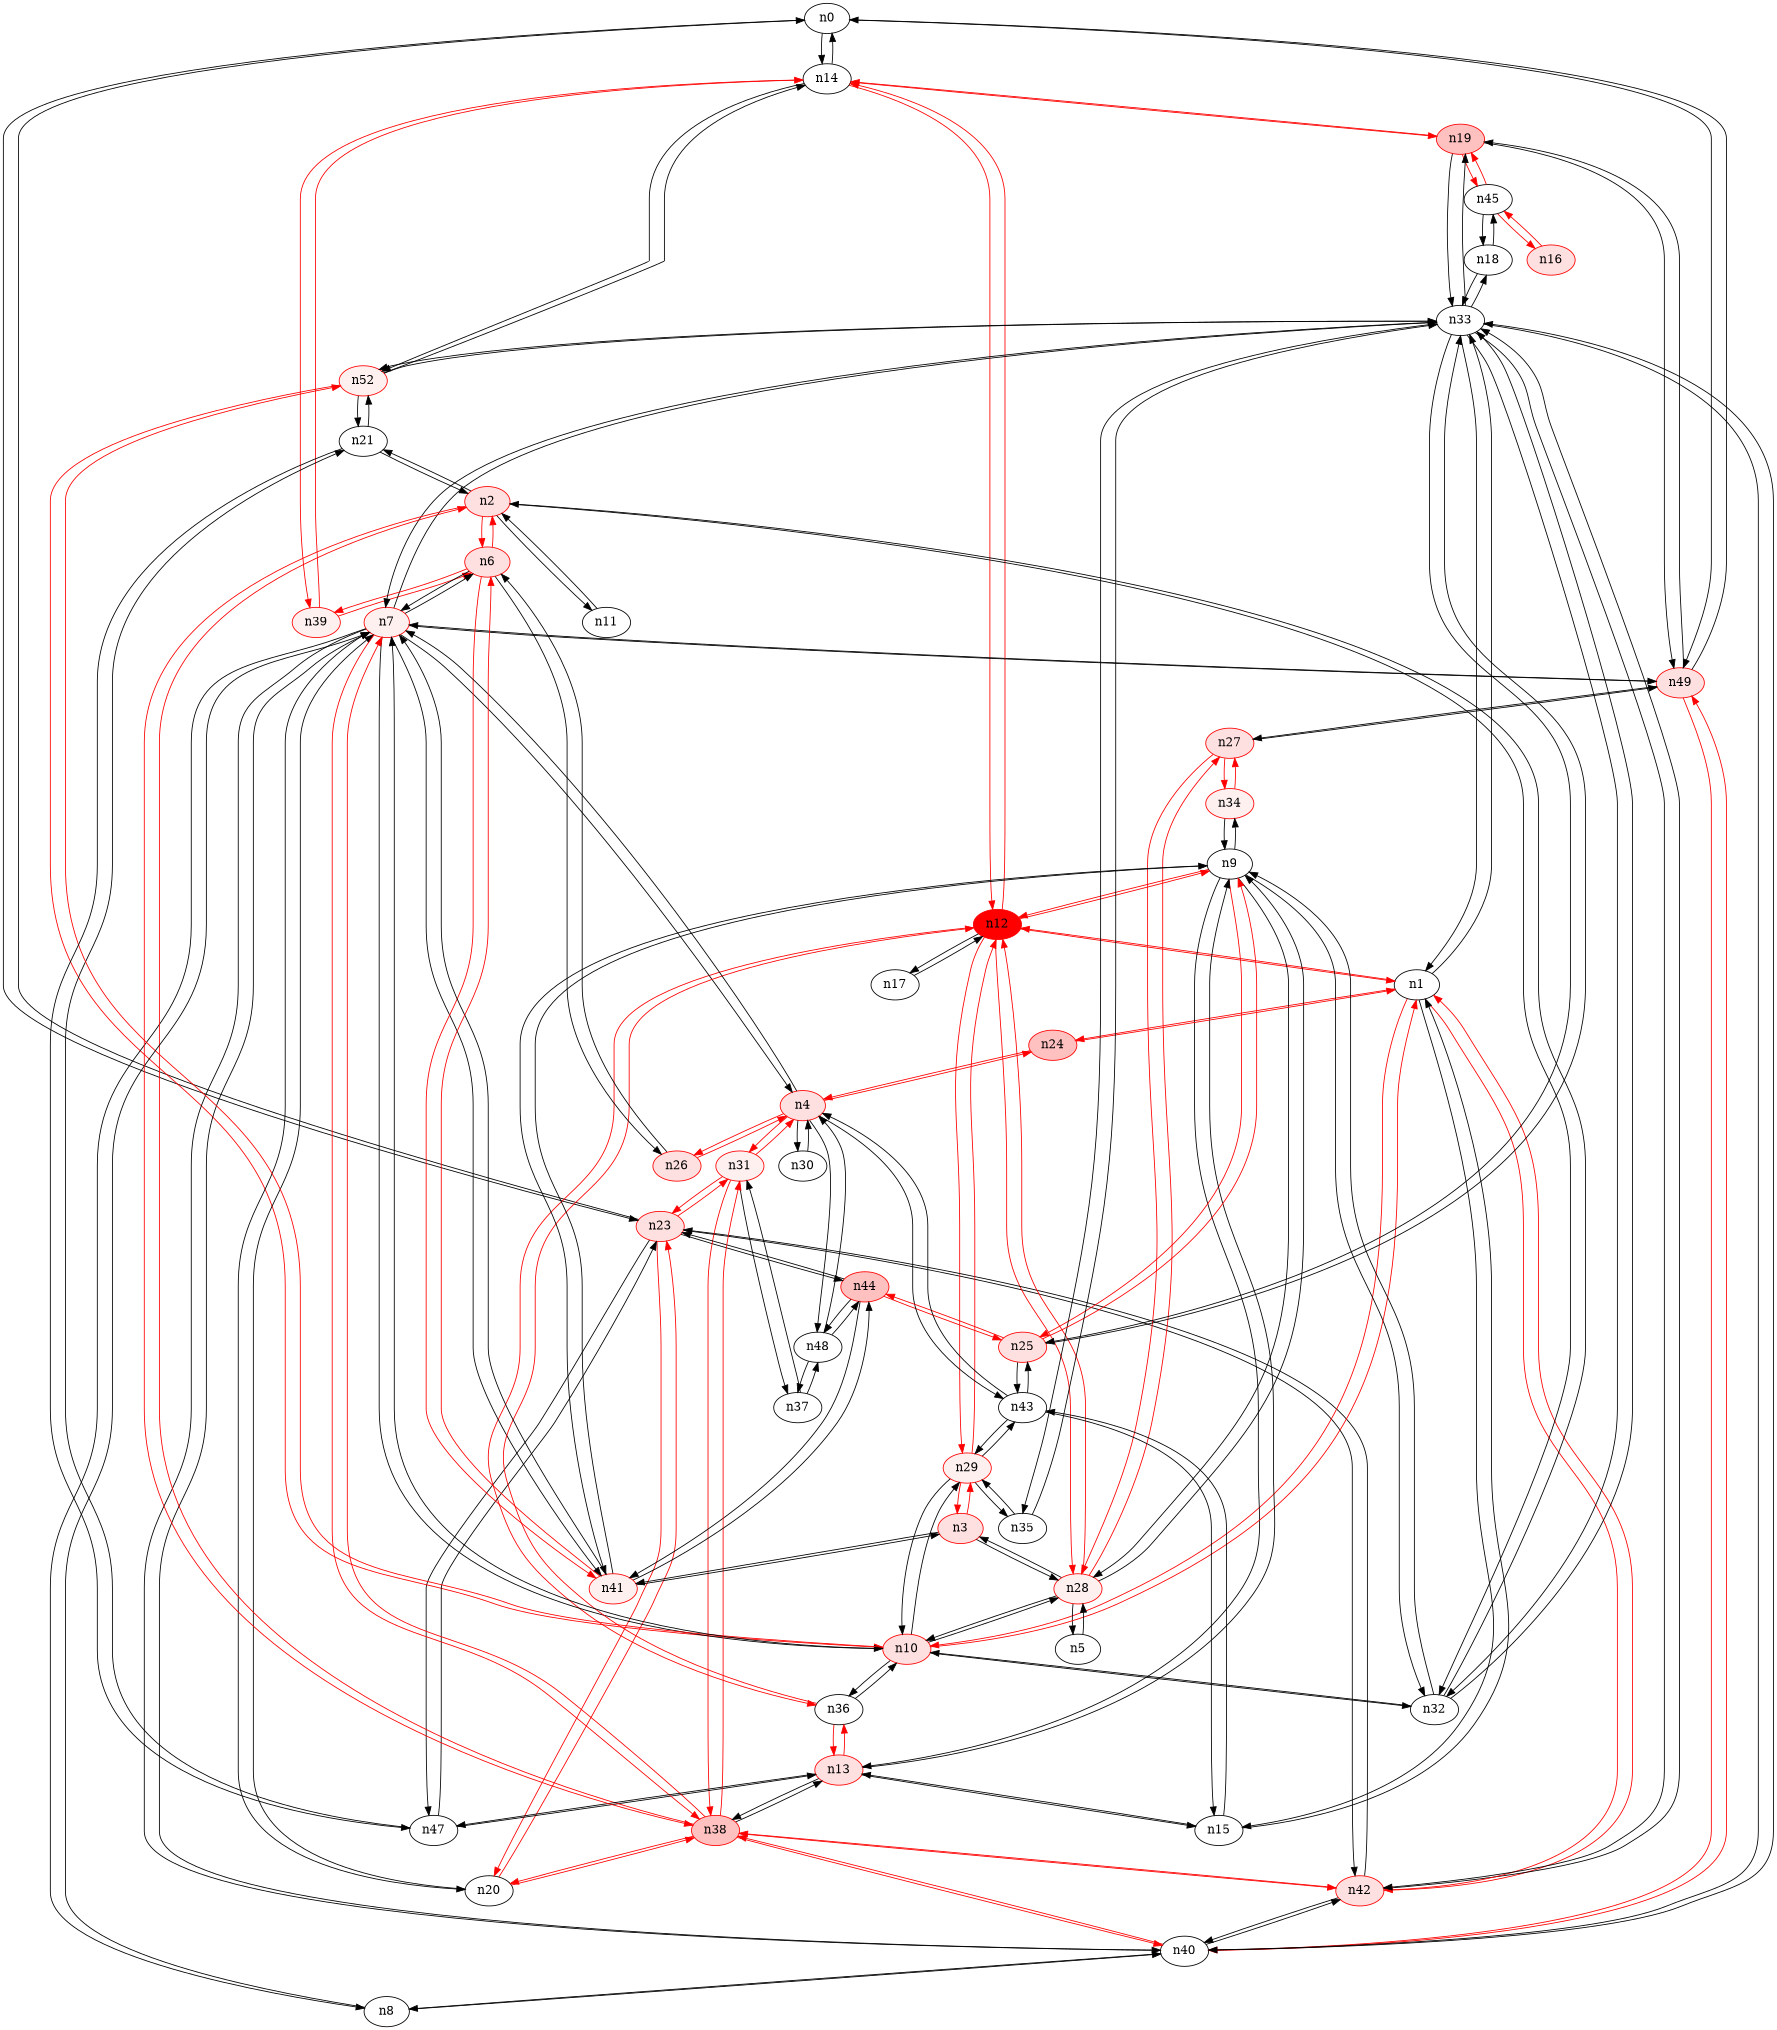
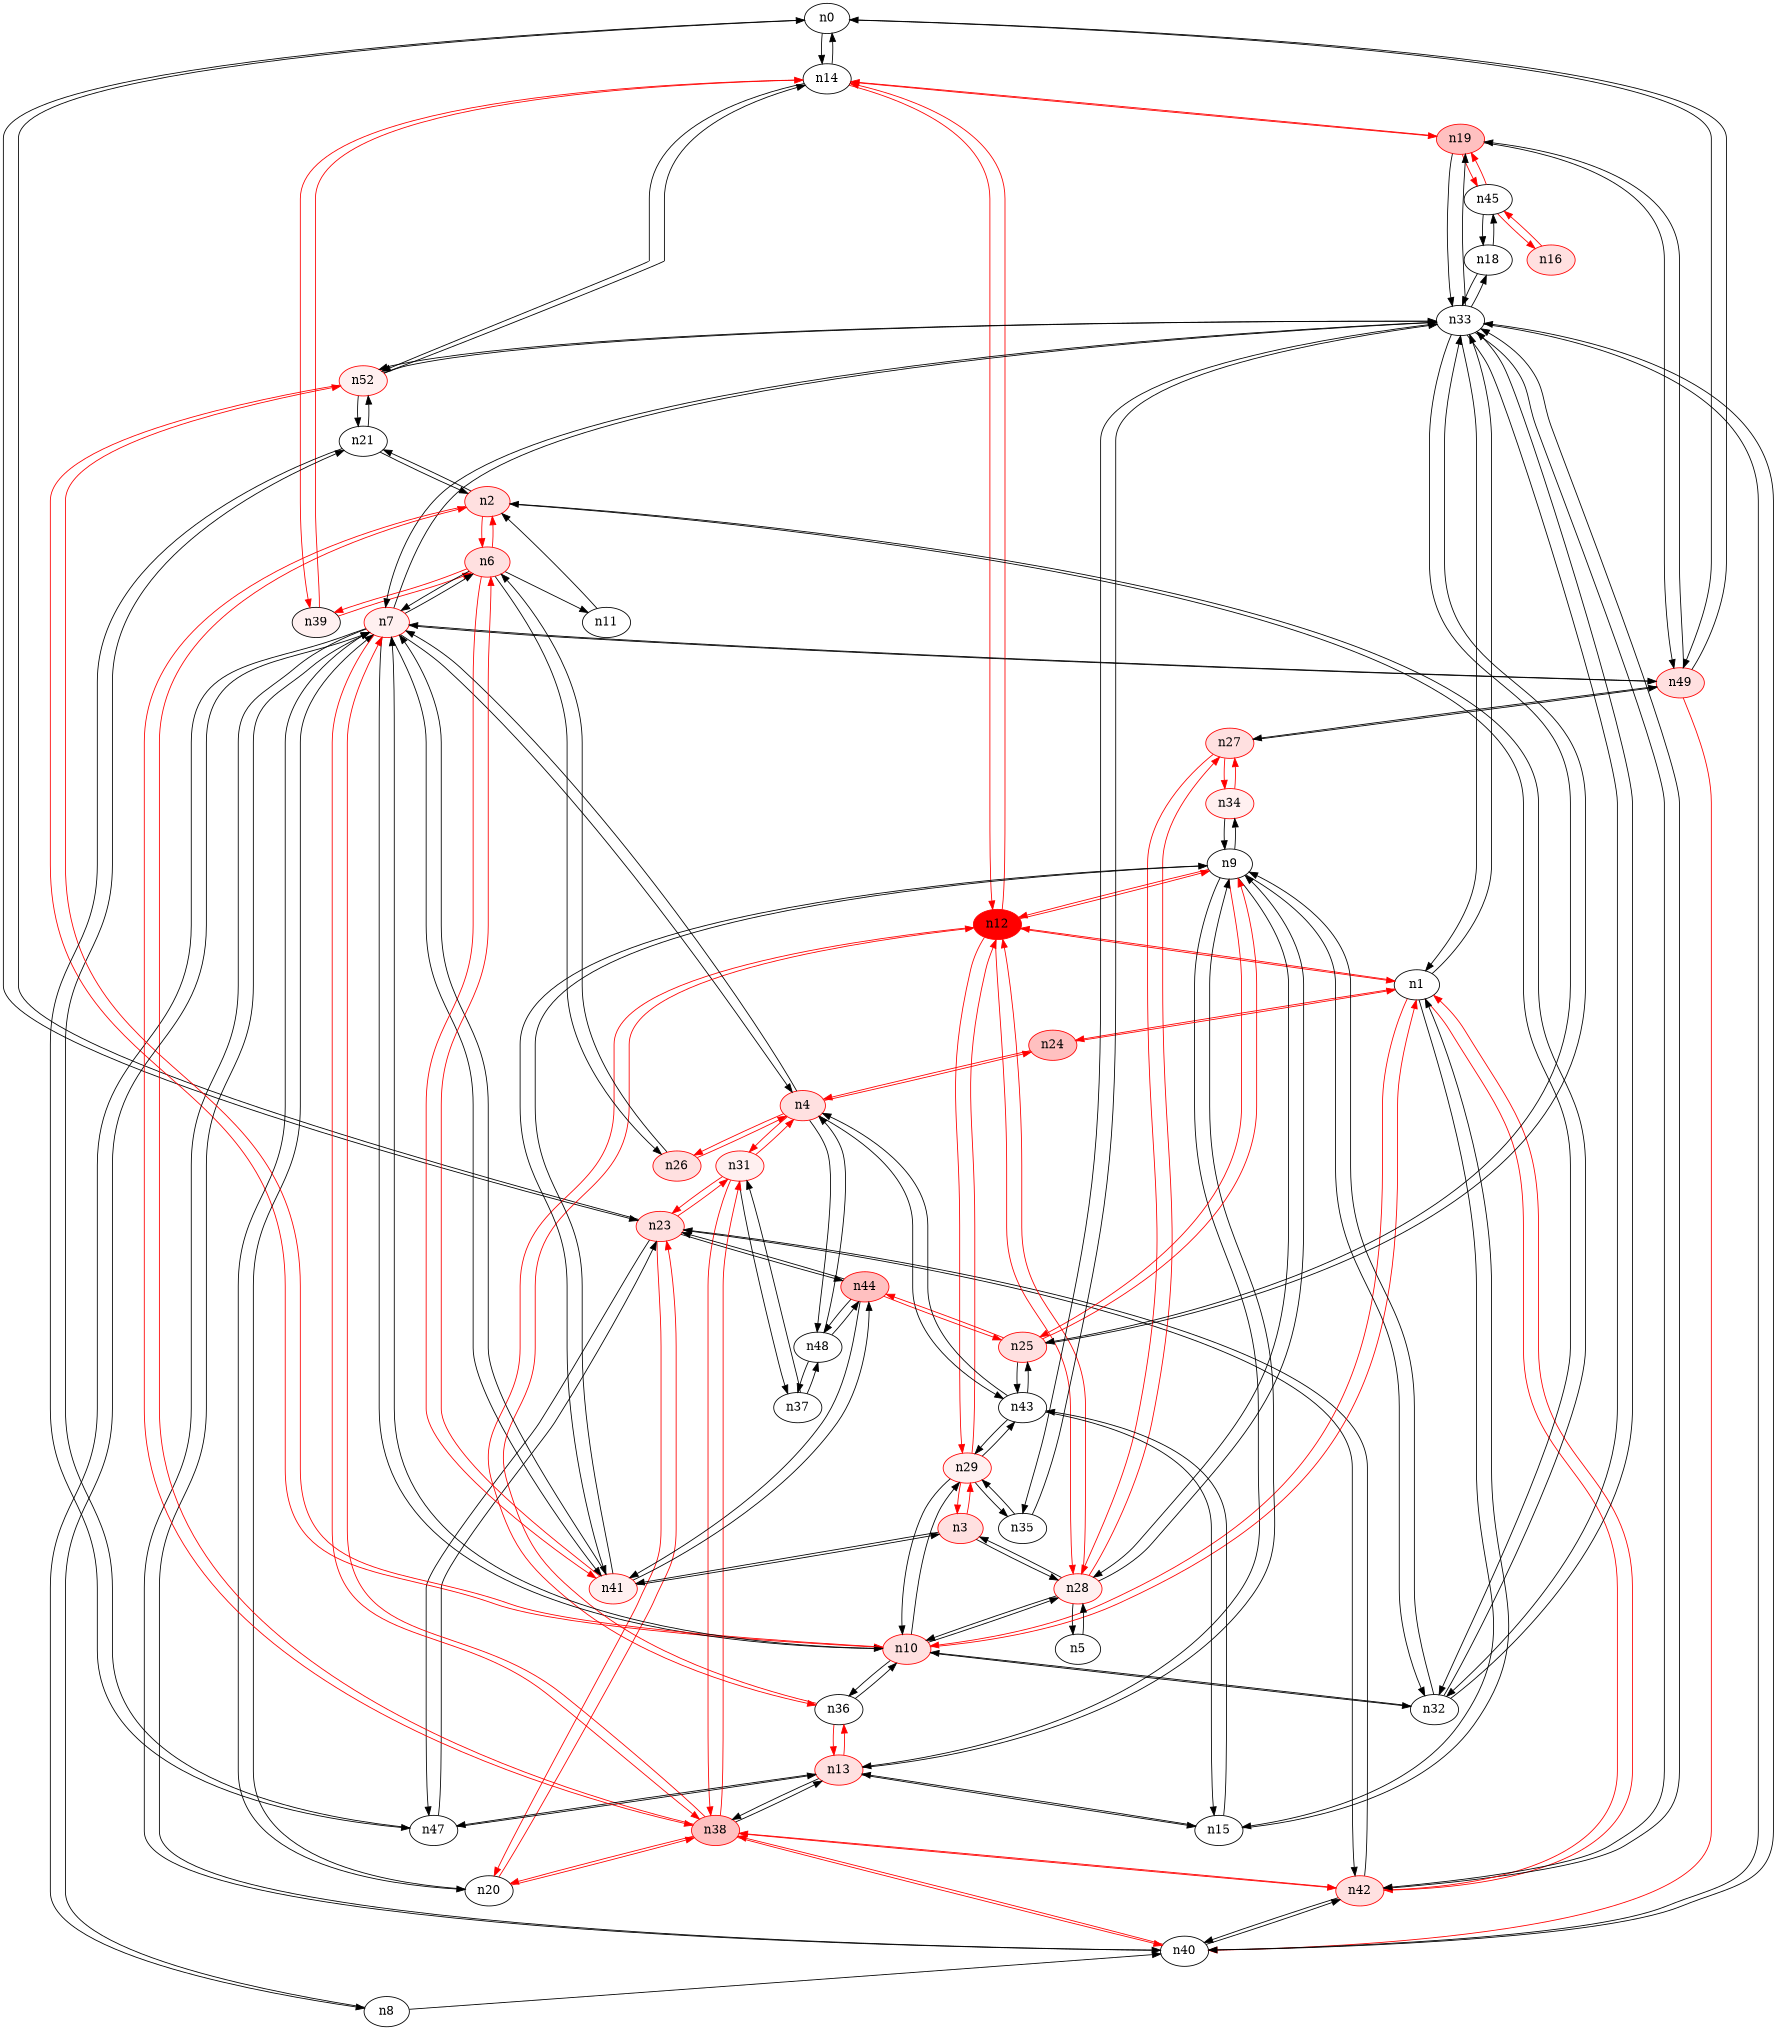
(540, 561) -> (543, 590)
(316, 622) -> (316, 622)
(895, 985) -> none
(803, 1166) -> none
(1726, 1541) -> none
(789, 1981) -> none
